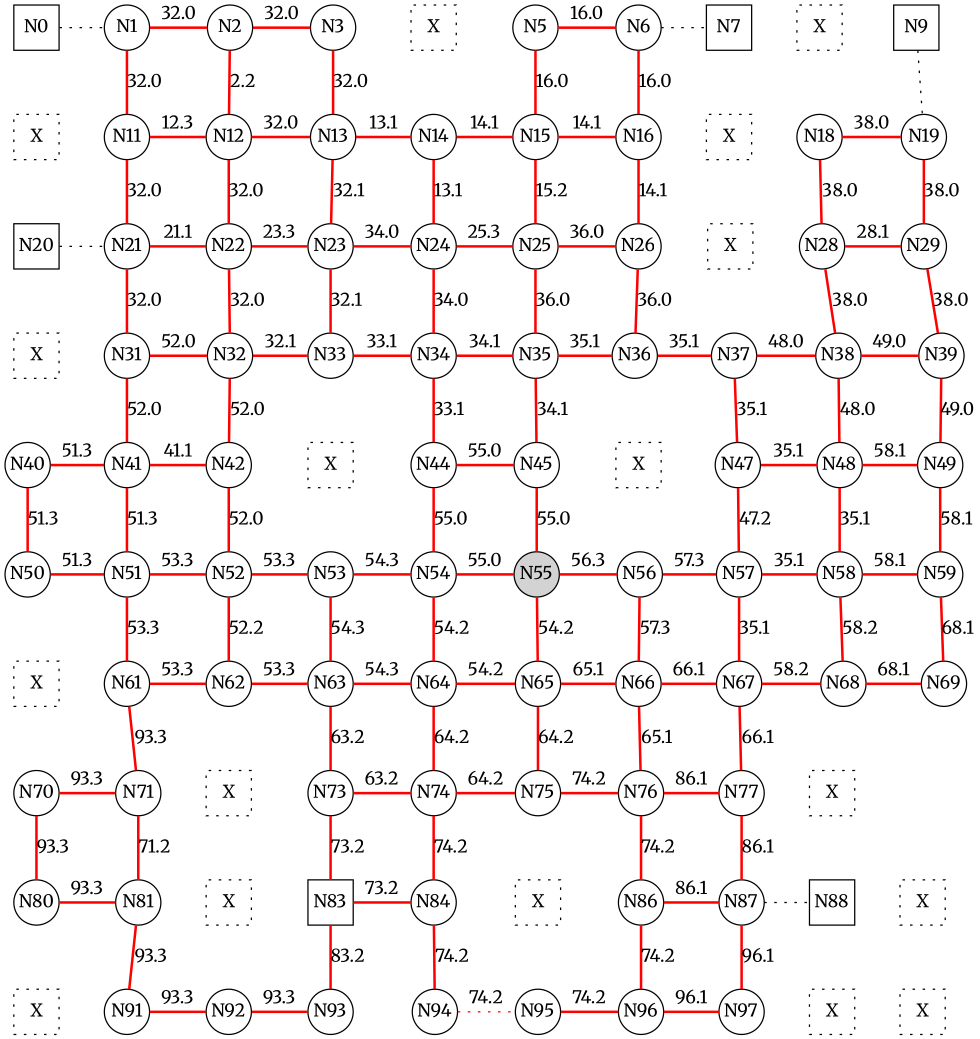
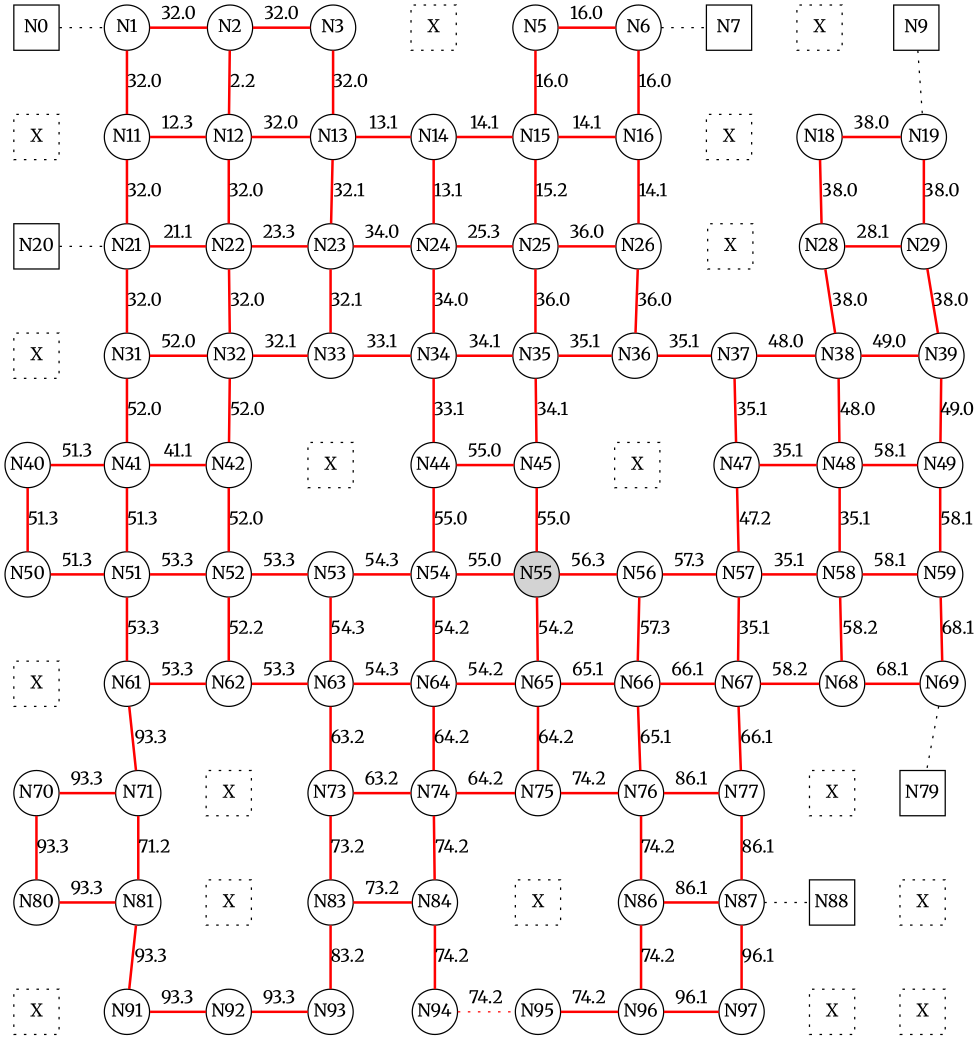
none -> (923, 793)
(331, 902) -> (331, 902)
